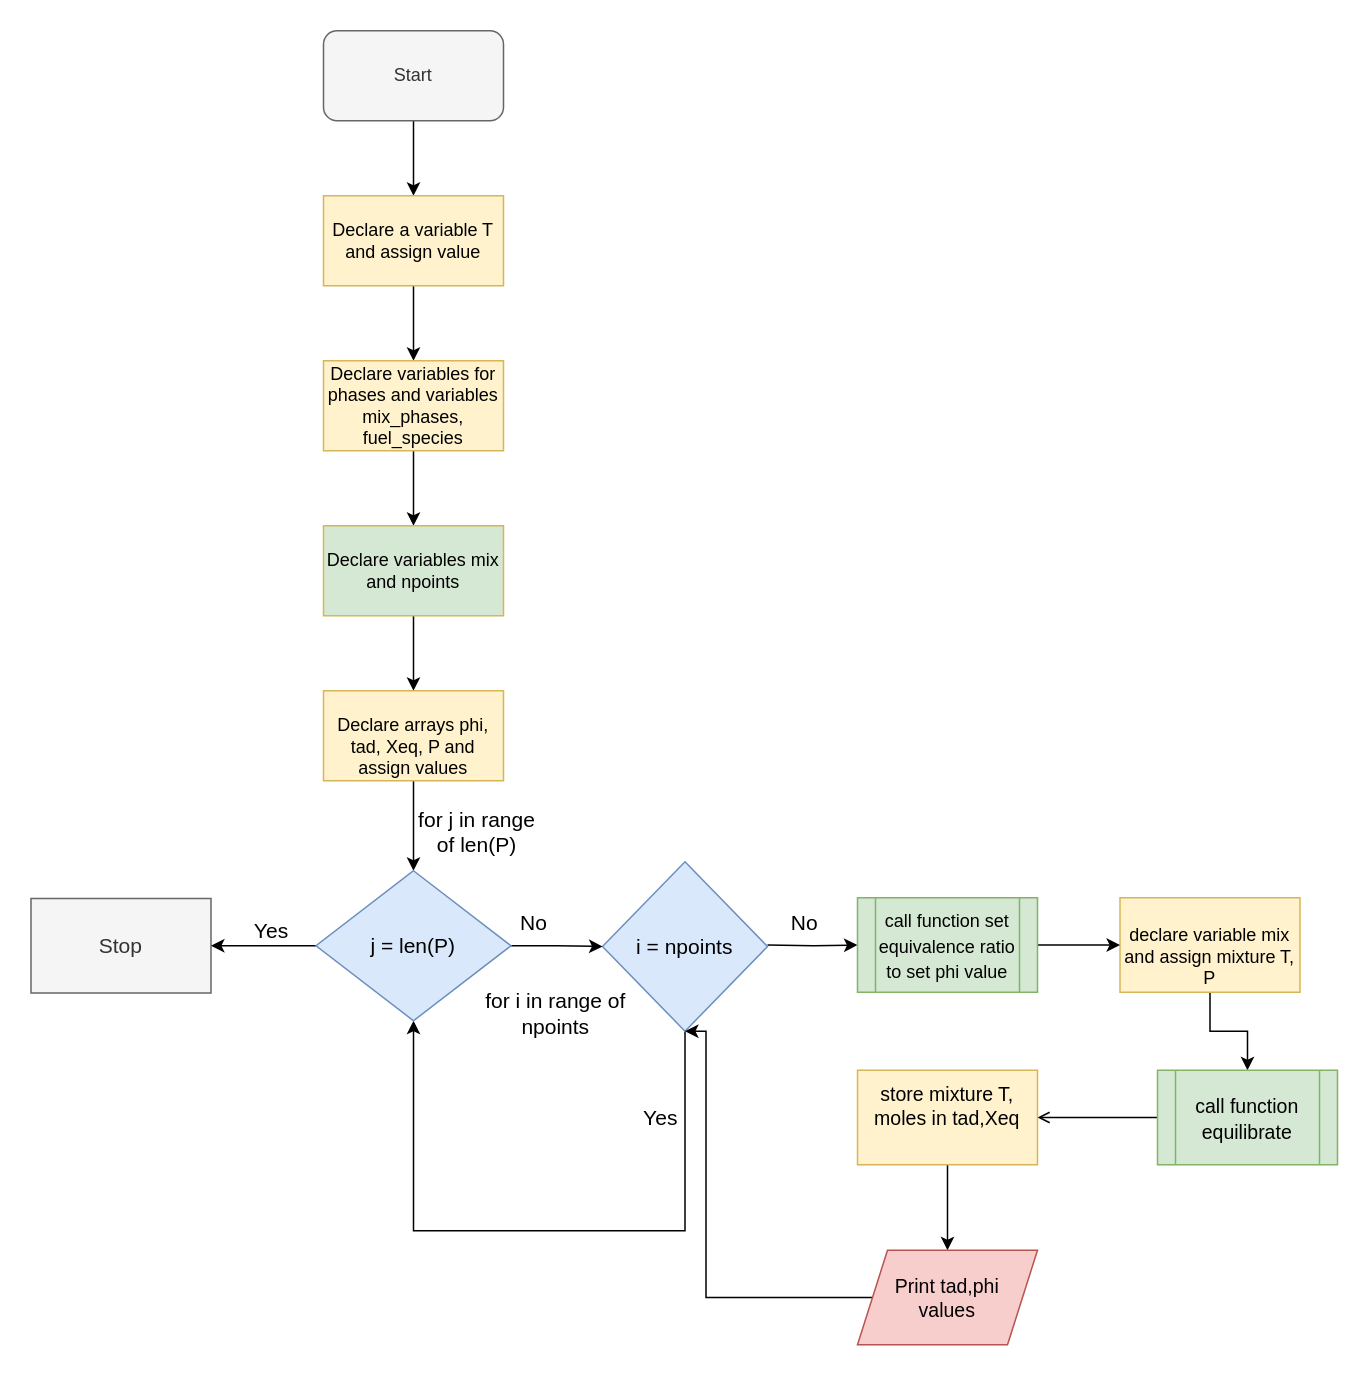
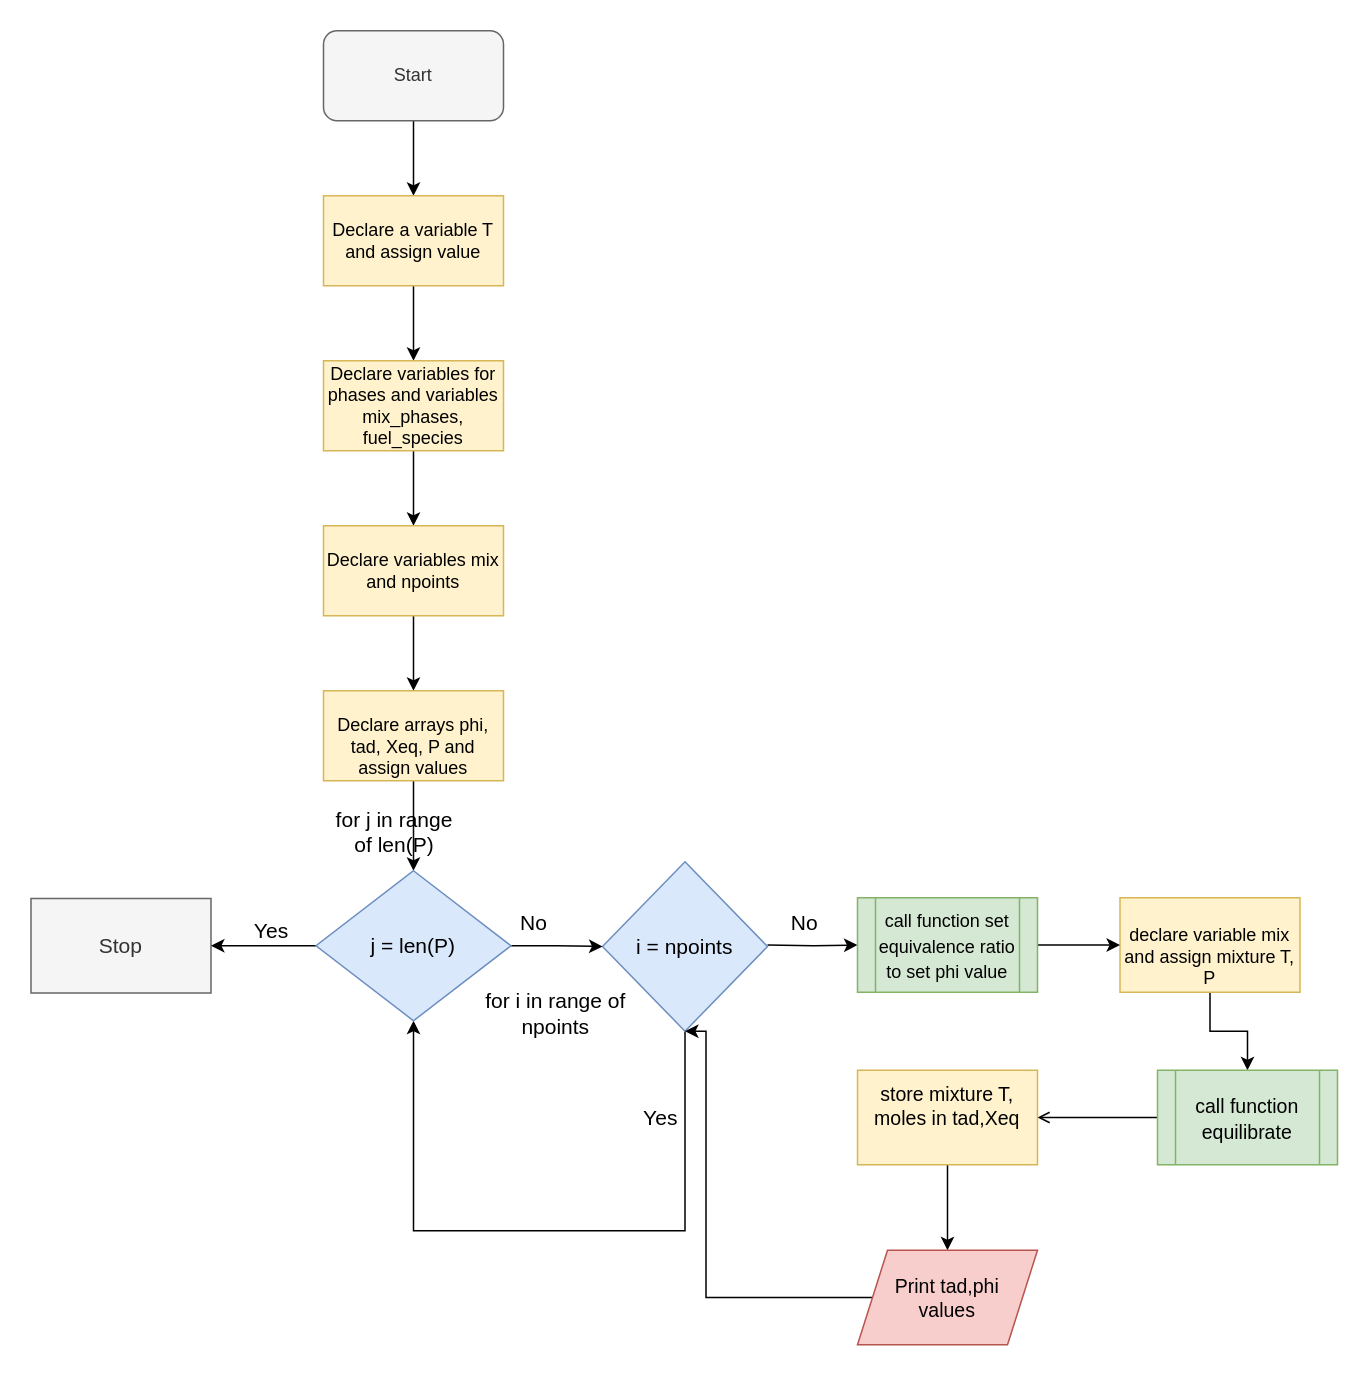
(413, 571) -> (413, 571)
(477, 832) -> (395, 832)
